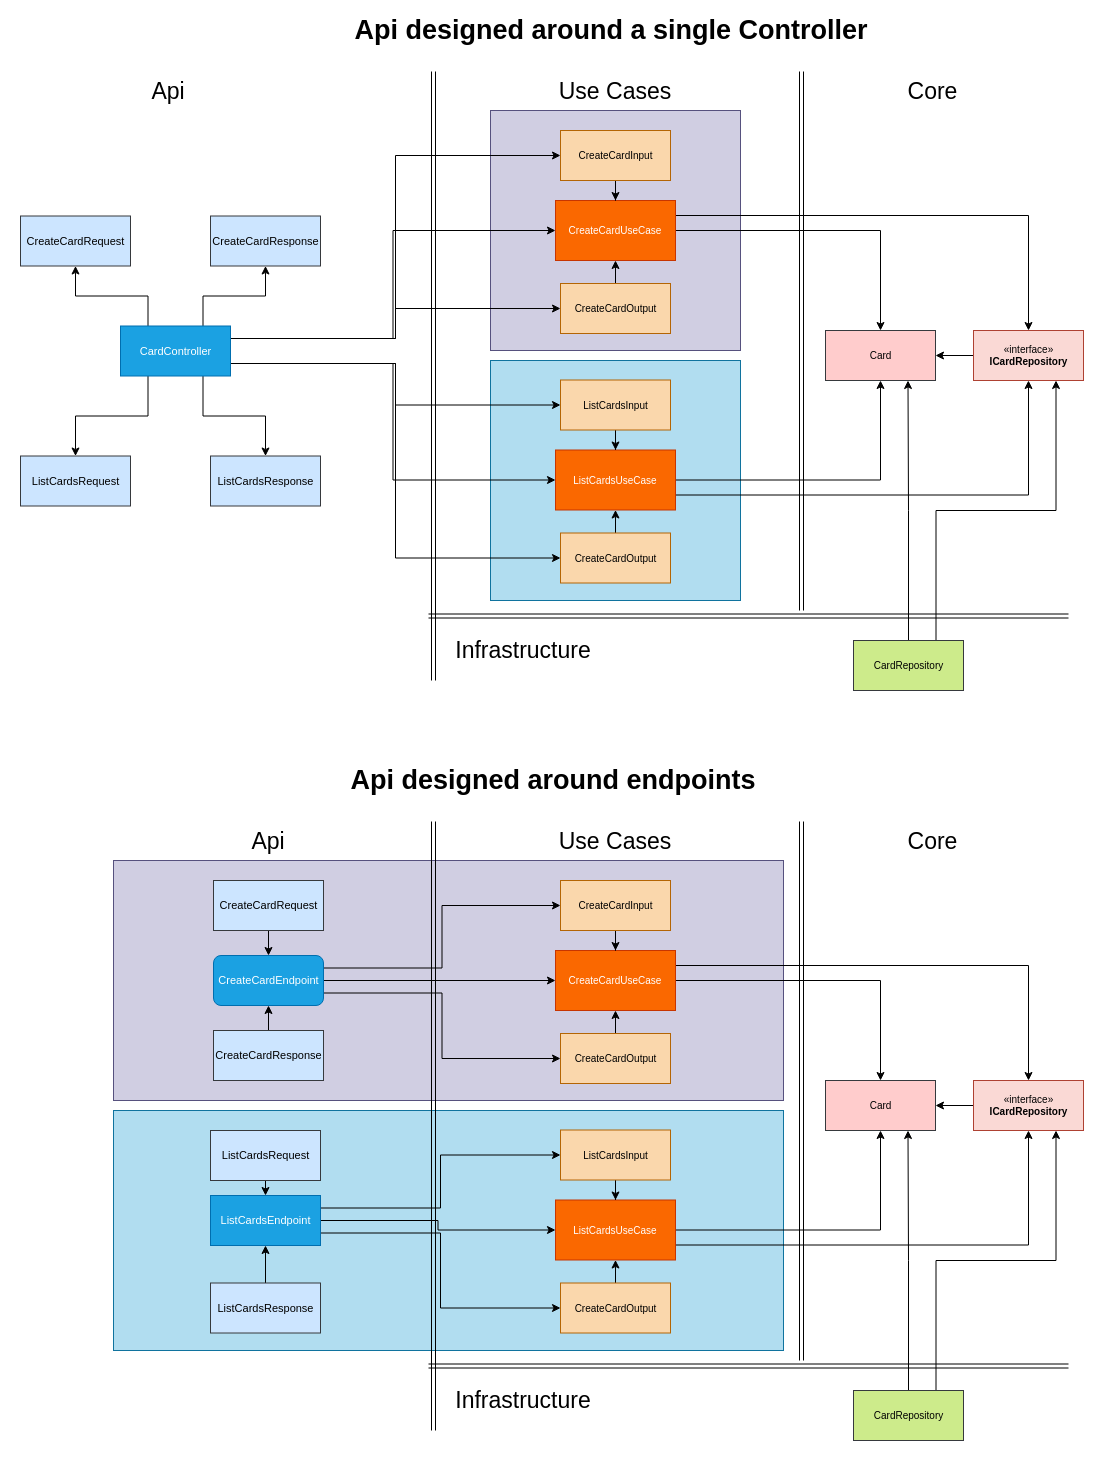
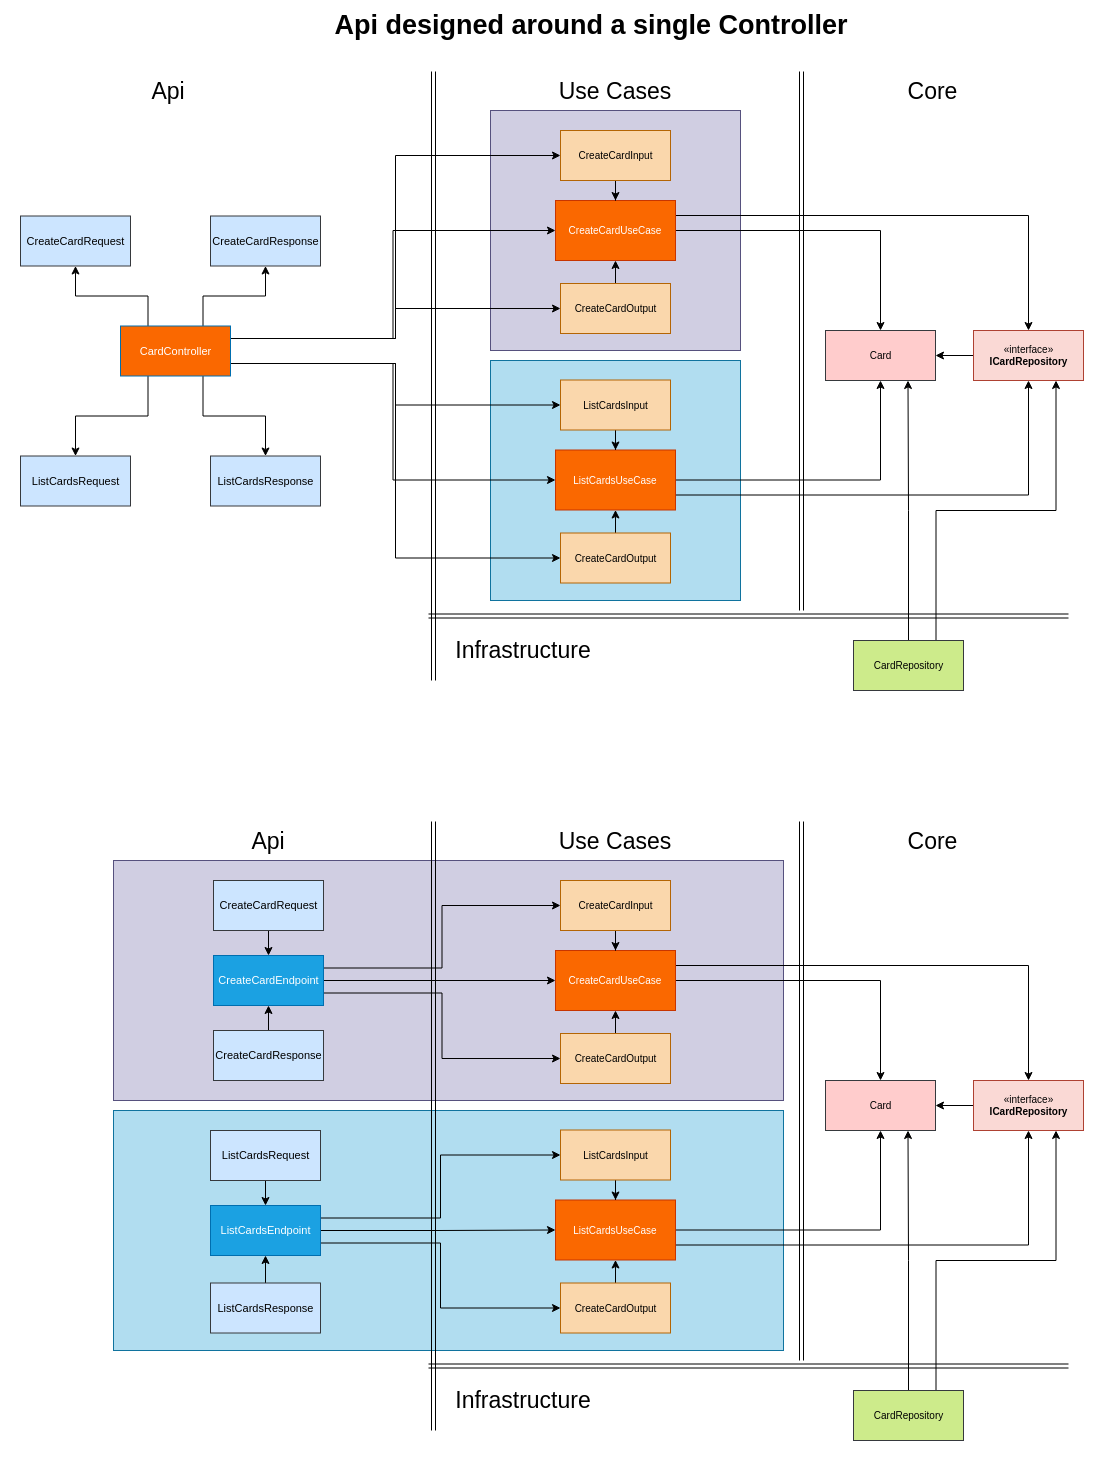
(612, 31) -> (592, 26)
(176, 351) -> (176, 351)
(554, 781) -> none
(269, 981) -> (269, 981)
(266, 1221) -> (266, 1231)
